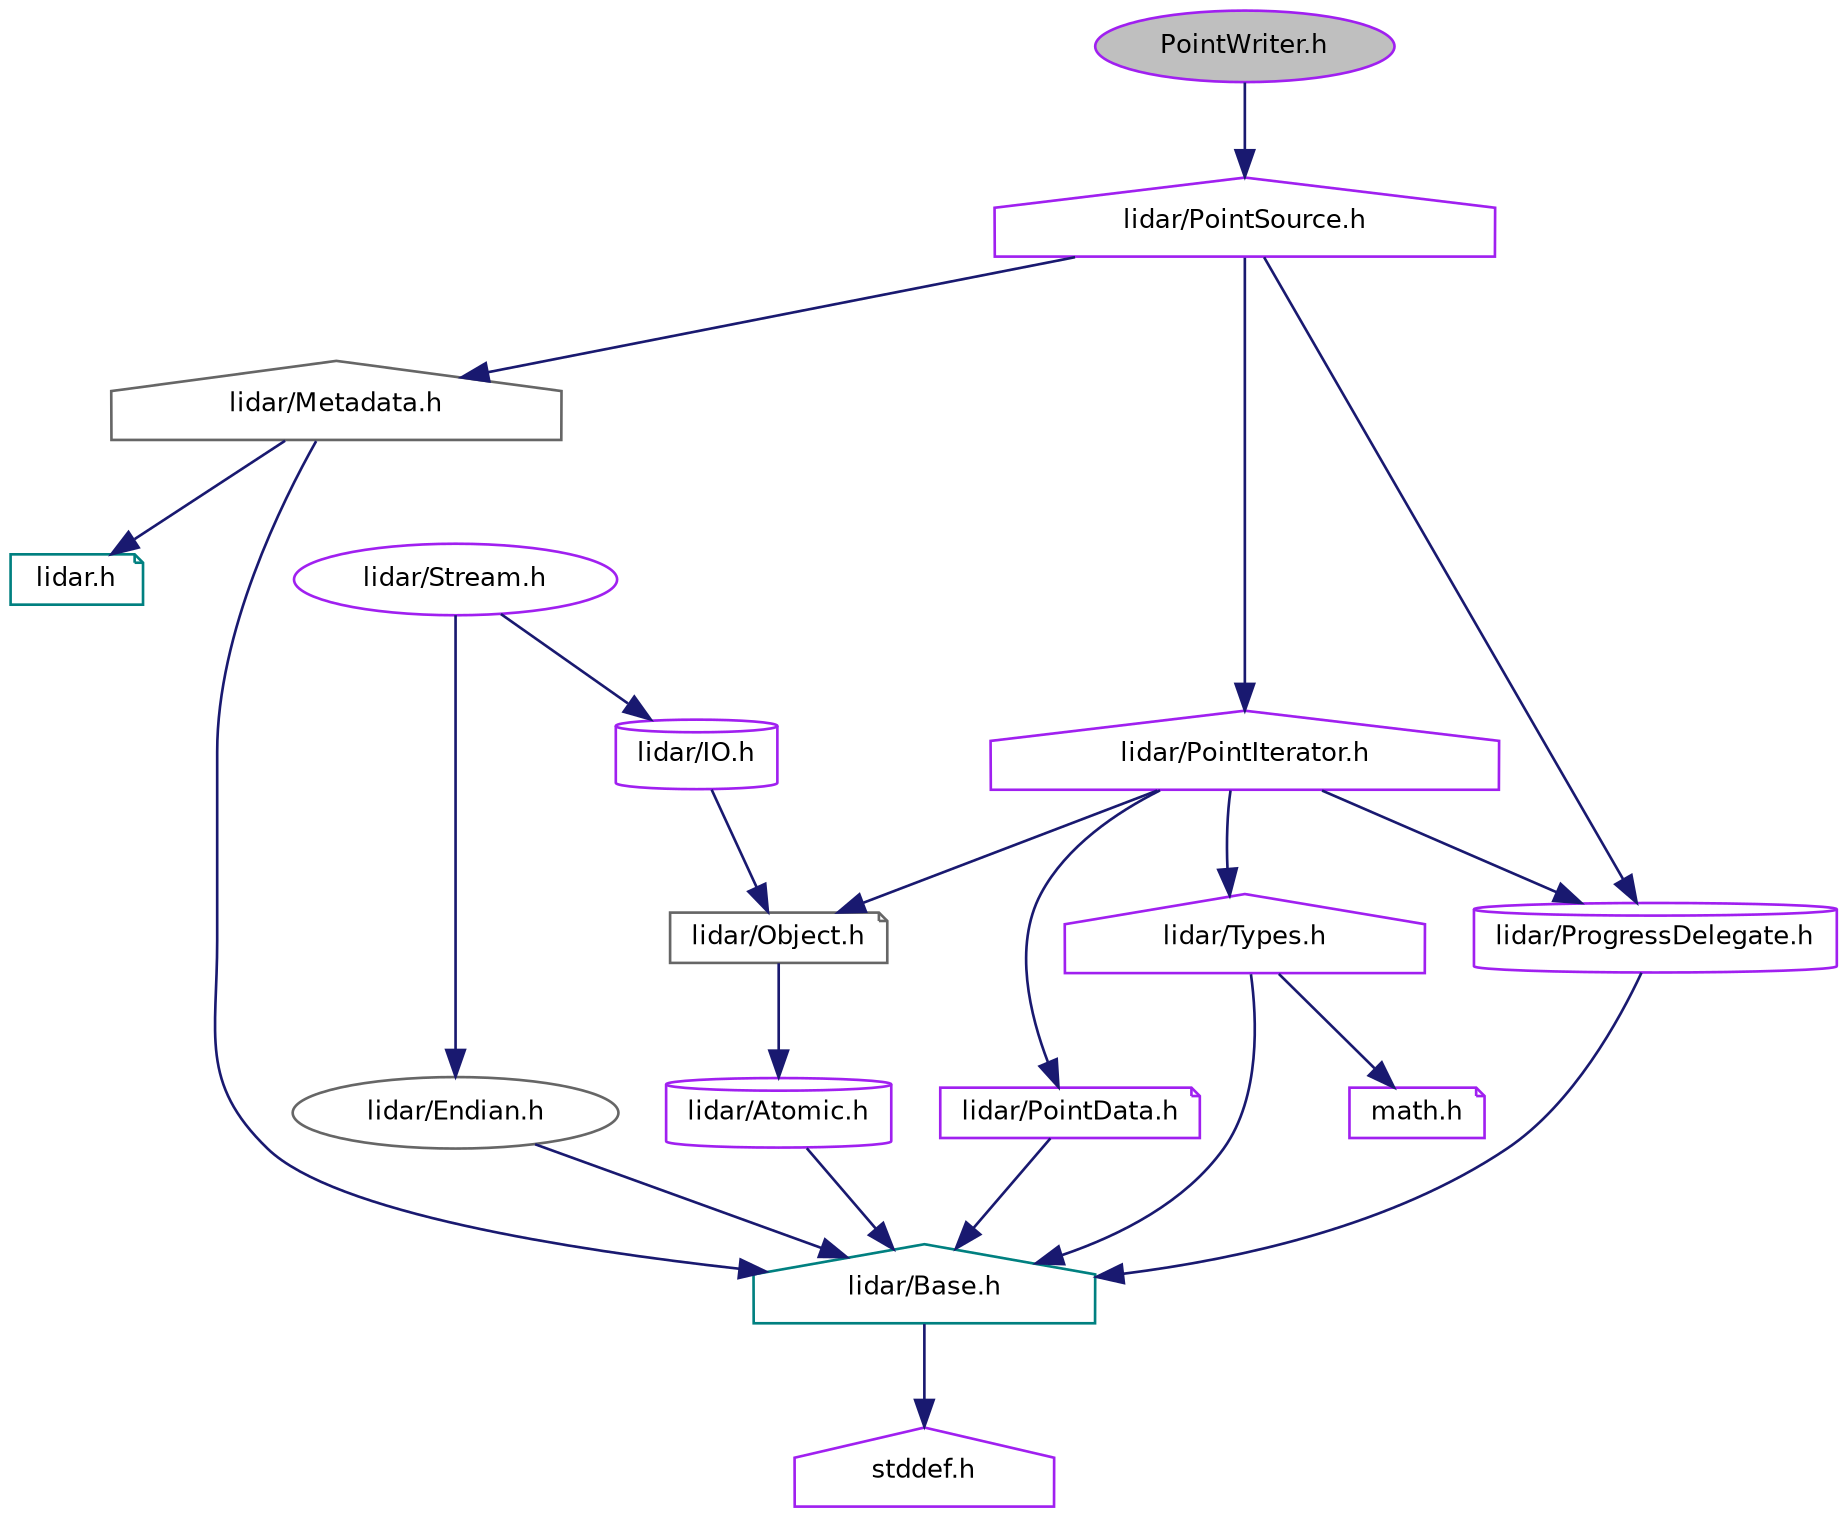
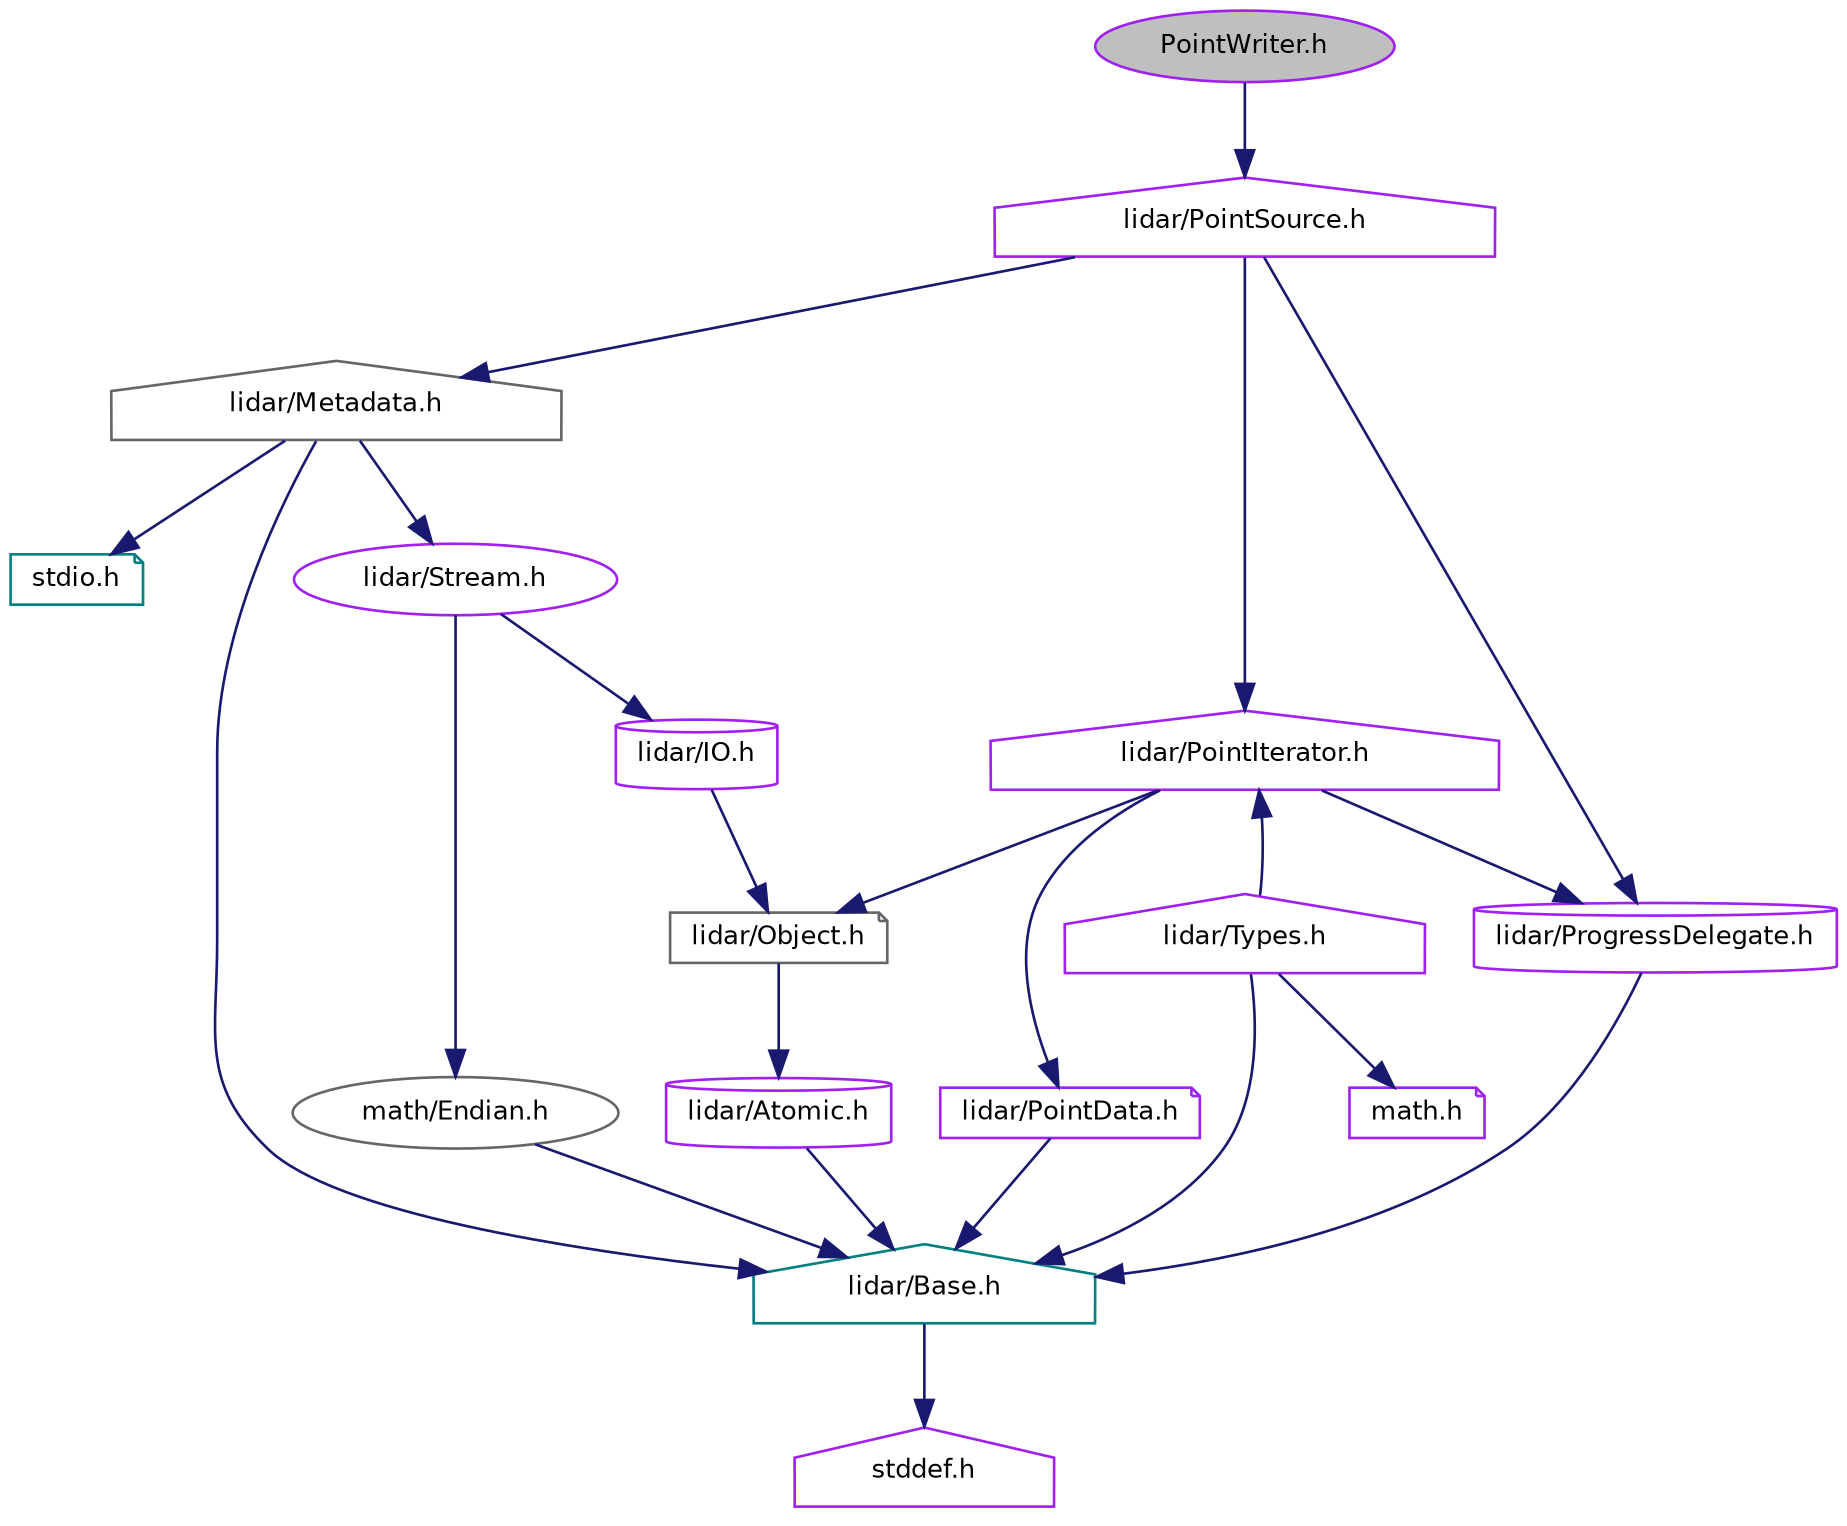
none -> (388, 481)
(77, 579) -> (77, 579)
(1227, 829) -> (1263, 857)
(456, 1113) -> (456, 1113)
